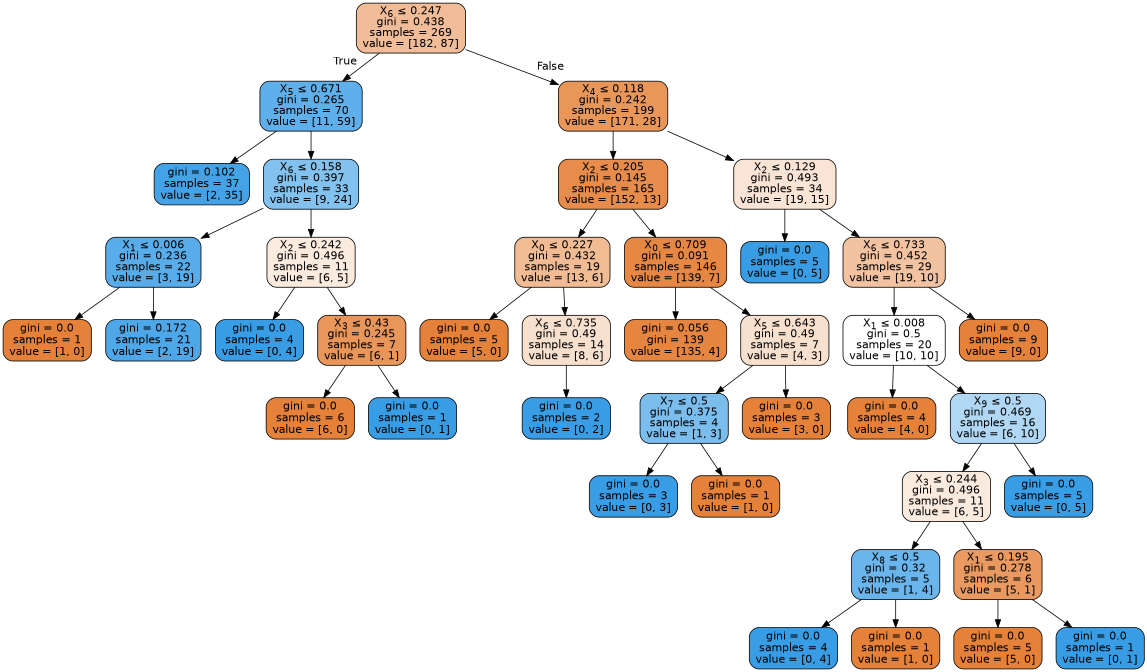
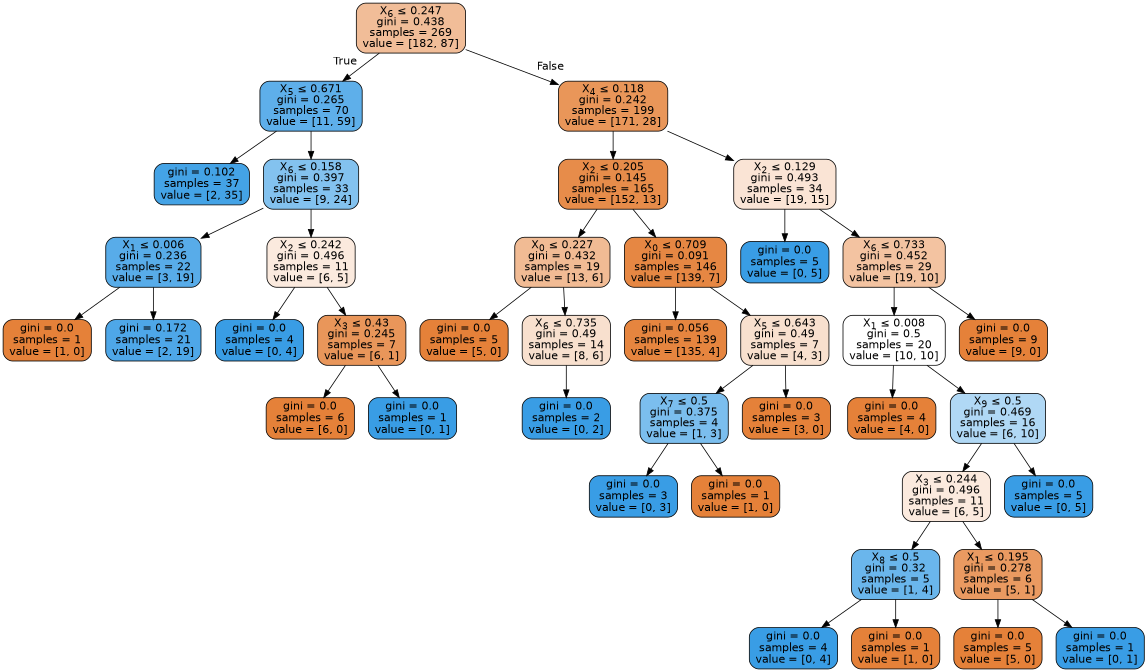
(676, 340) -> (676, 340)
